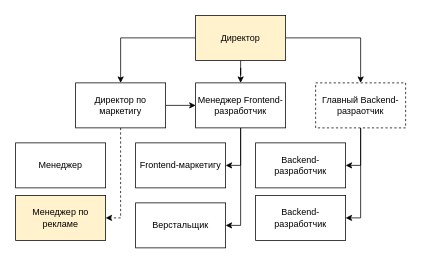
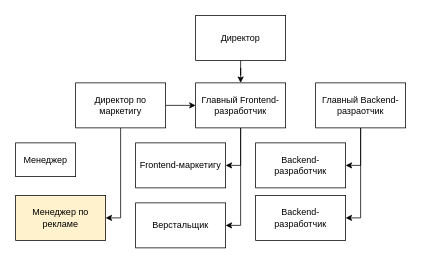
(240, 38) -> (240, 38)
(120, 57) -> none
(360, 57) -> none
(240, 105) -> (240, 105)
(360, 105) -> (360, 105)
(60, 165) -> (45, 160)
(120, 178) -> (120, 178)
